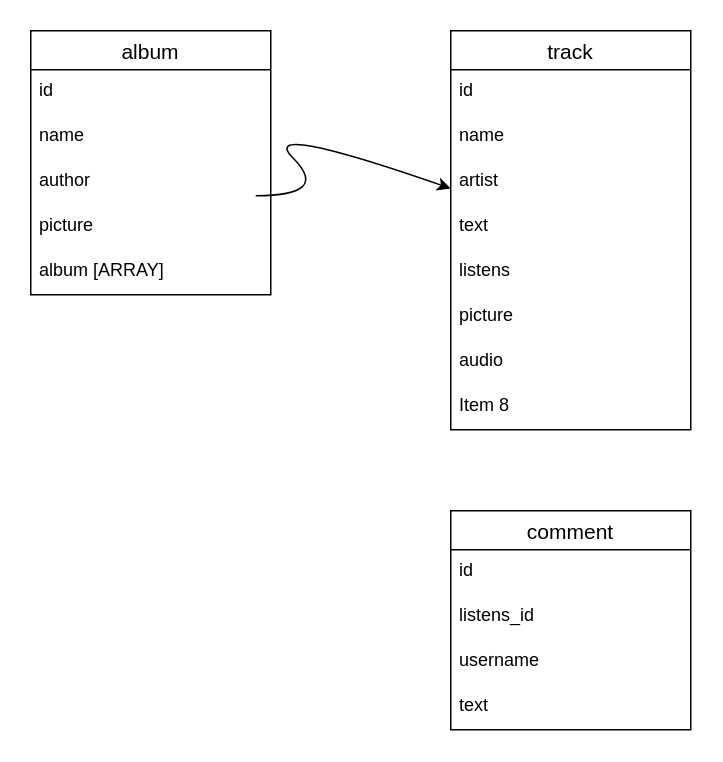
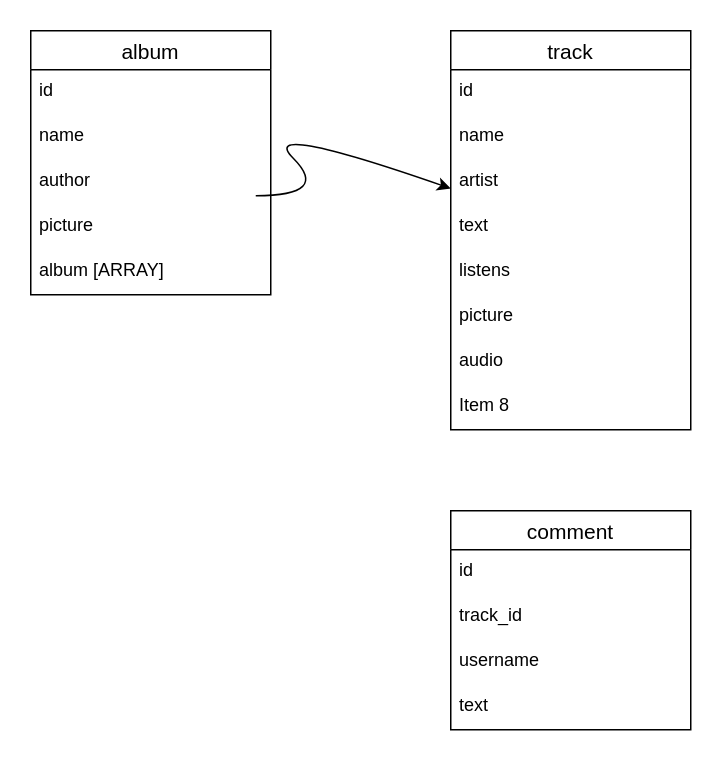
(502, 615) -> (497, 615)
